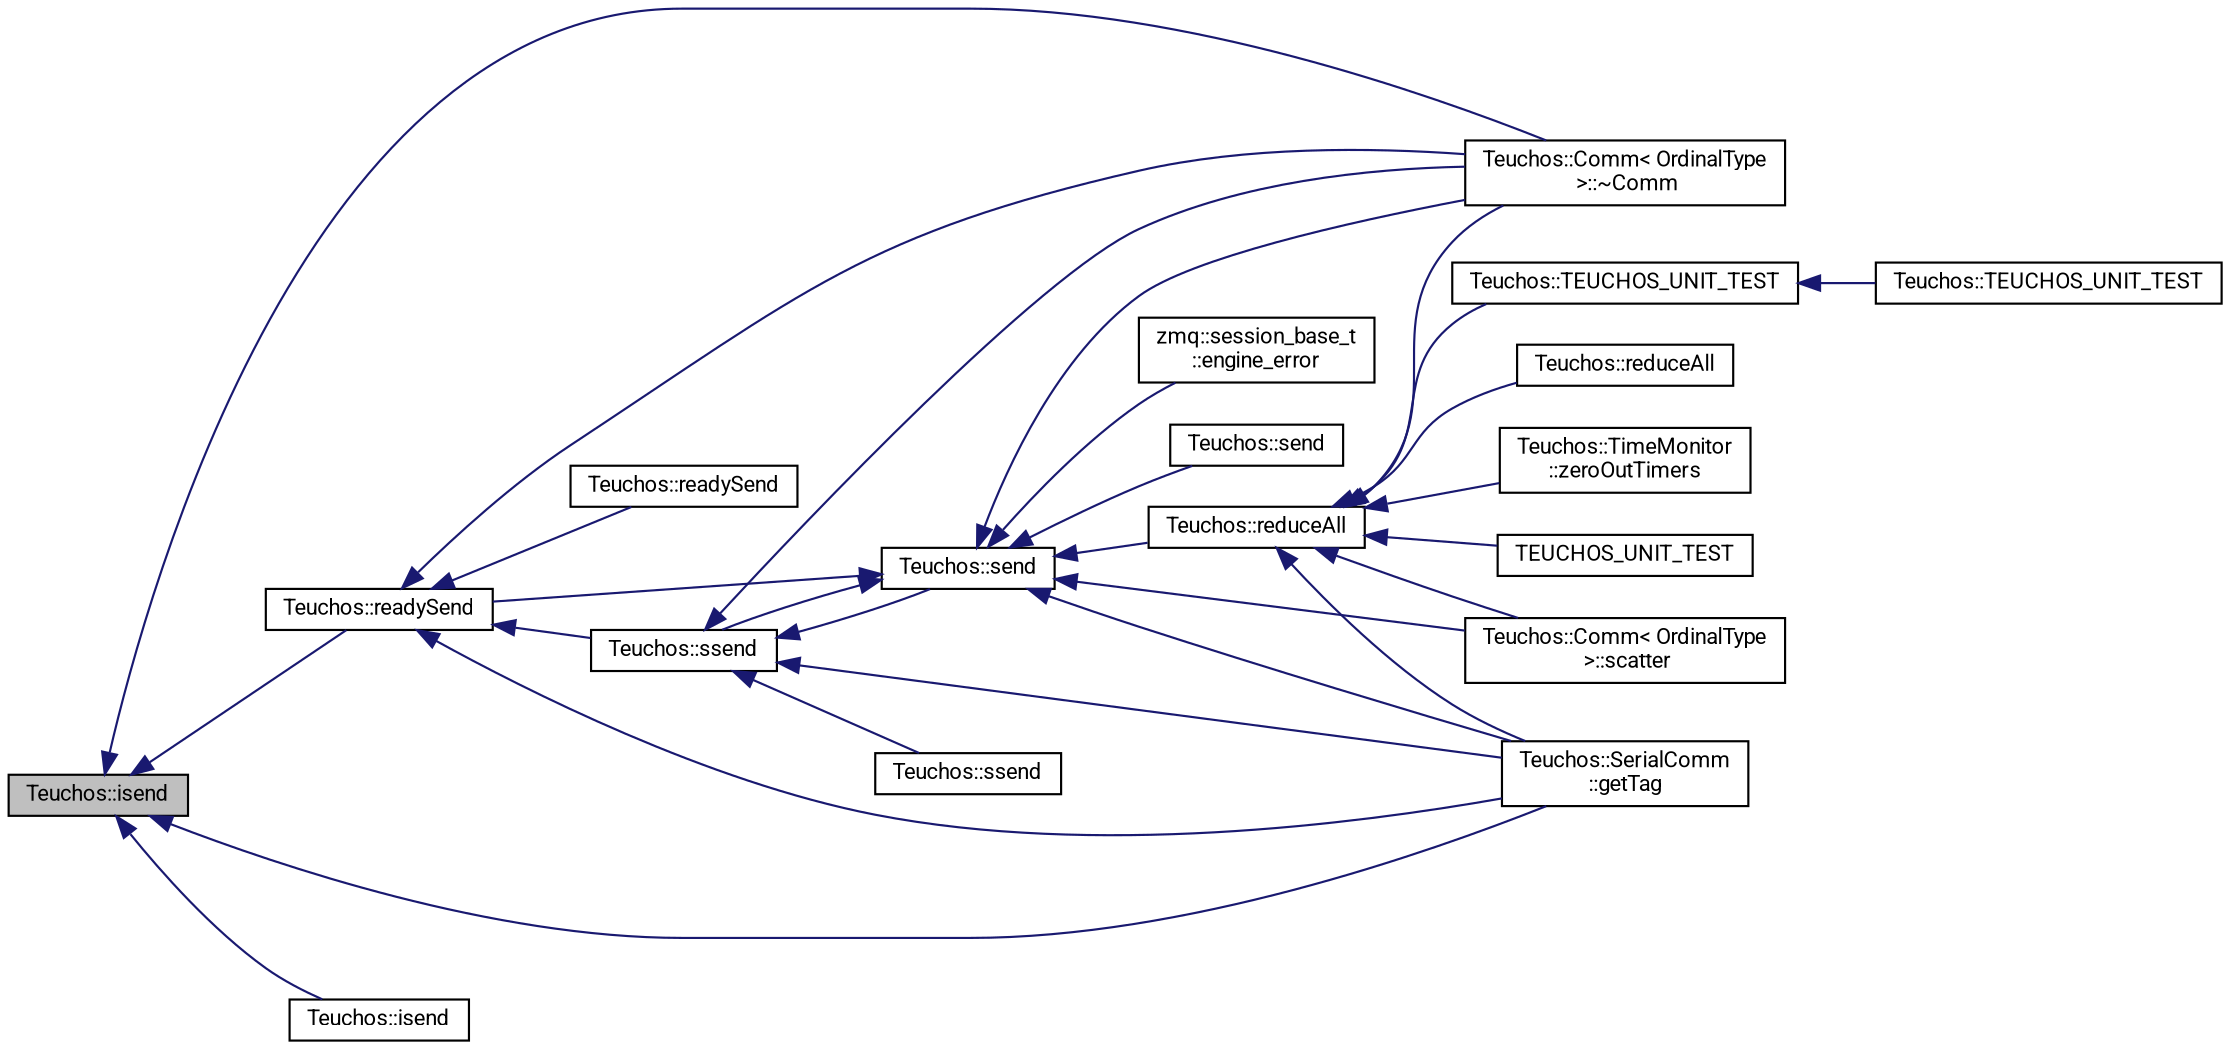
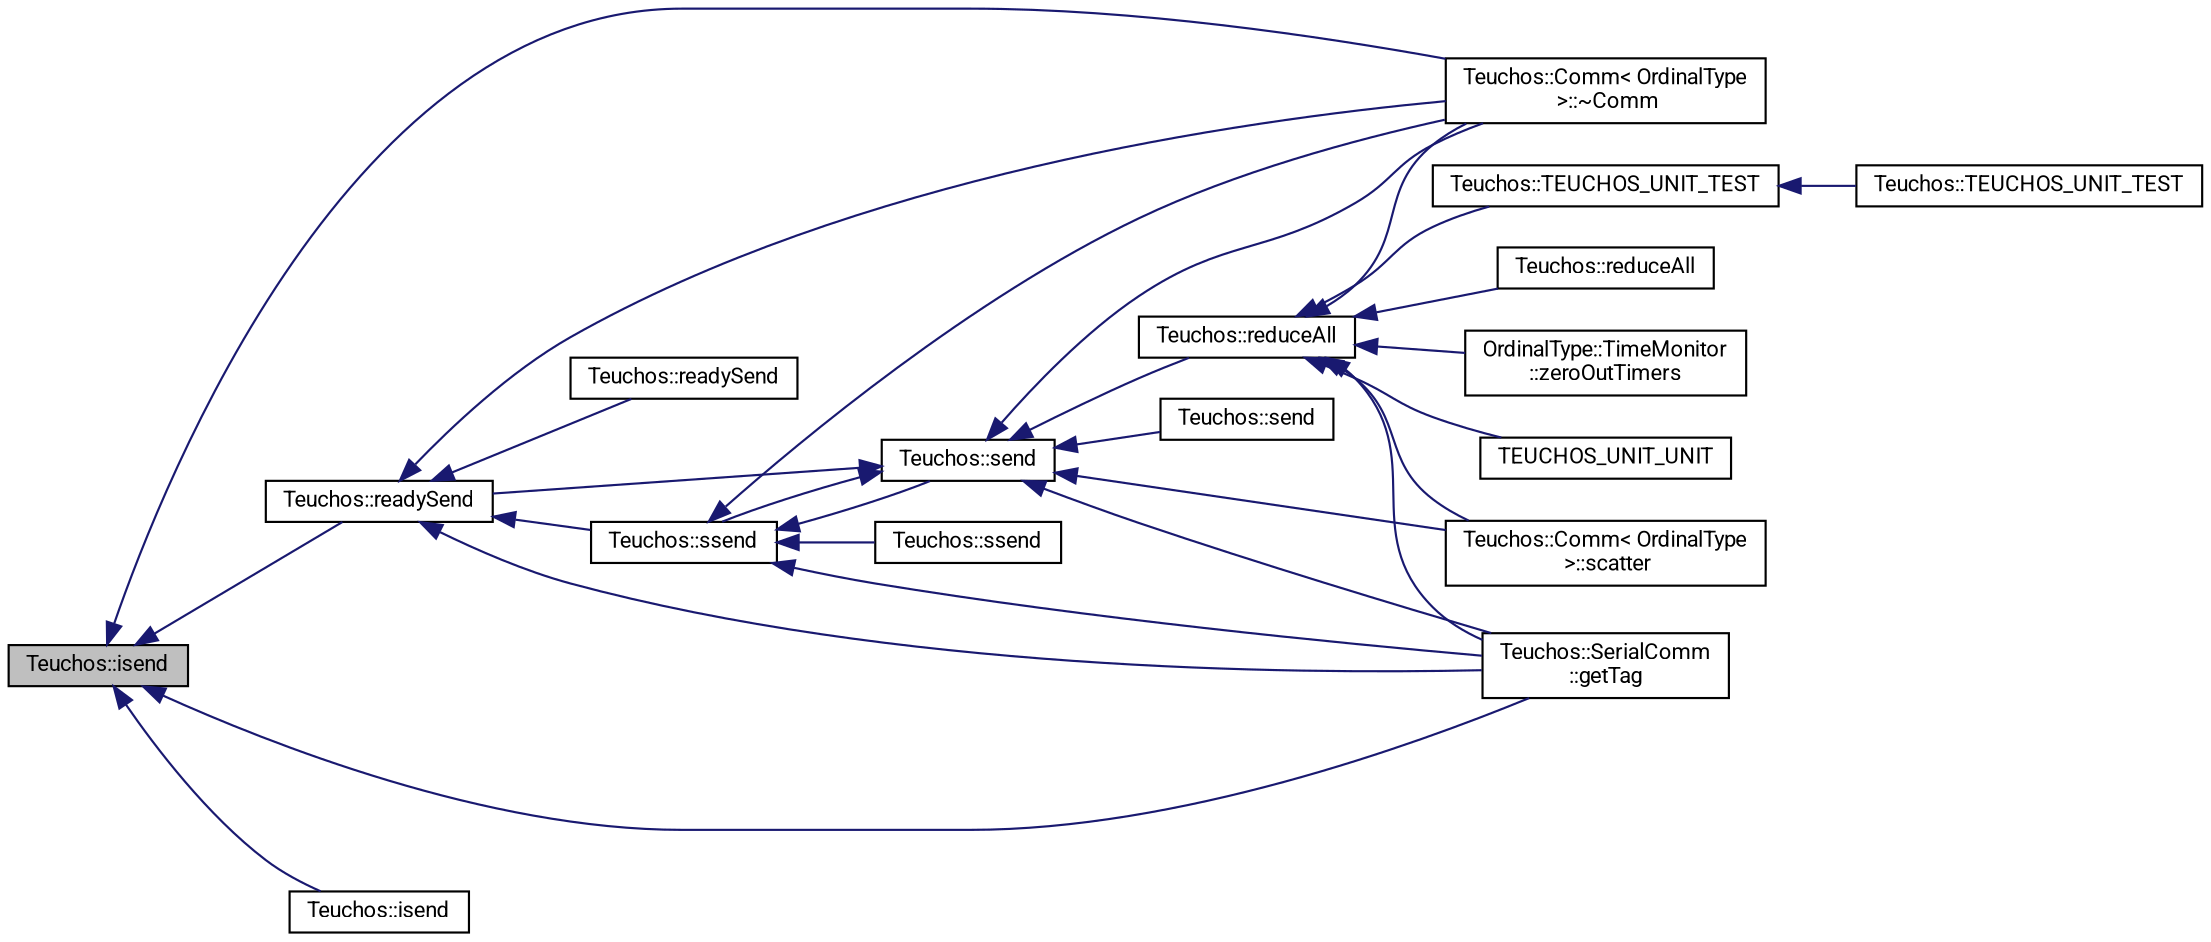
(1257, 350) -> none
(1625, 460) -> (1606, 363)
(1625, 555) -> (1606, 458)
